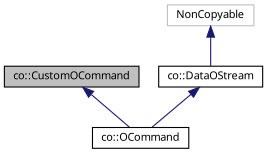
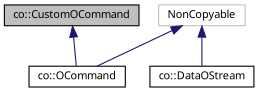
(172, 111) -> (134, 48)
